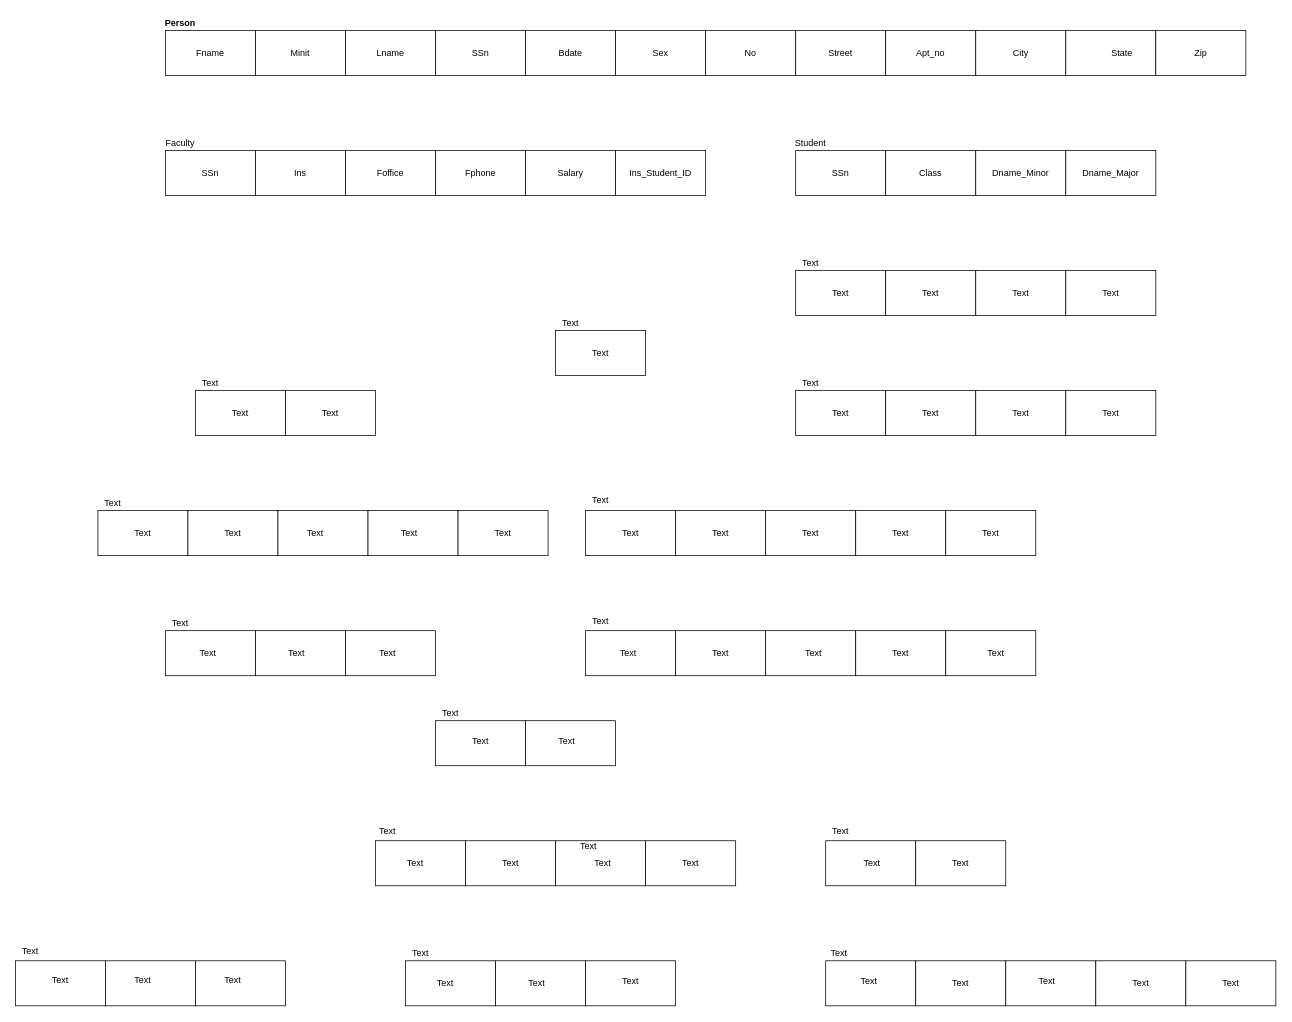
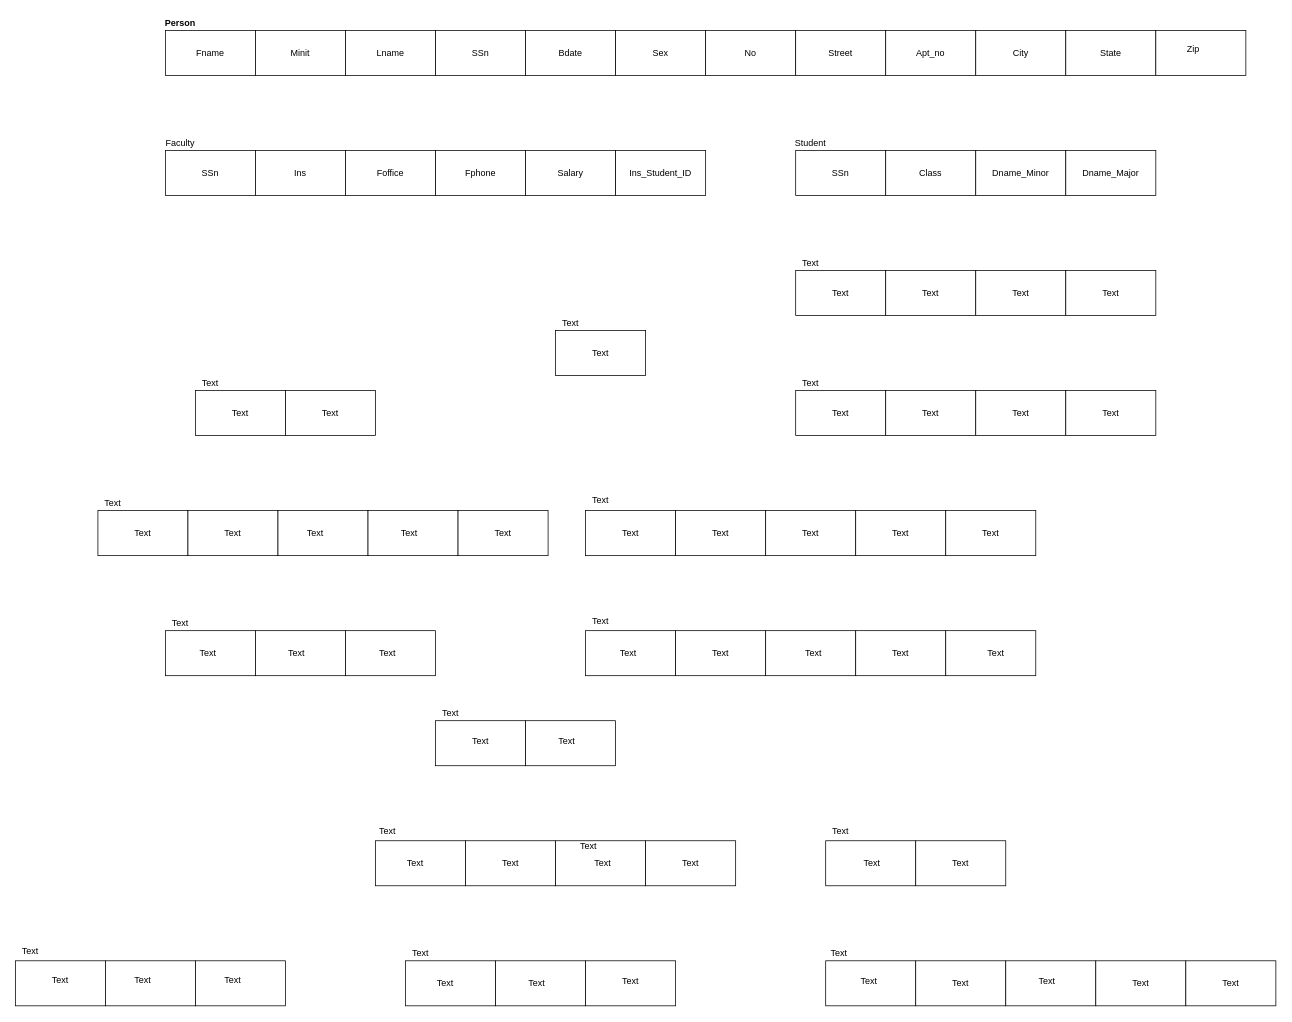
(1122, 53) -> (1110, 53)
(1200, 53) -> (1193, 49)
